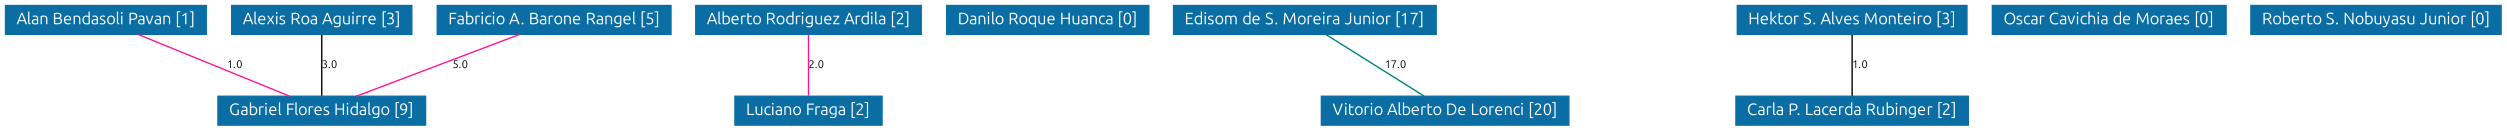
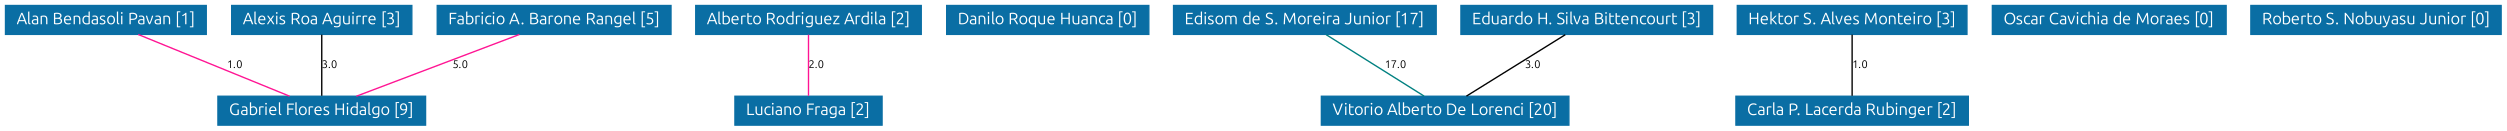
none -> (1587, 20)
